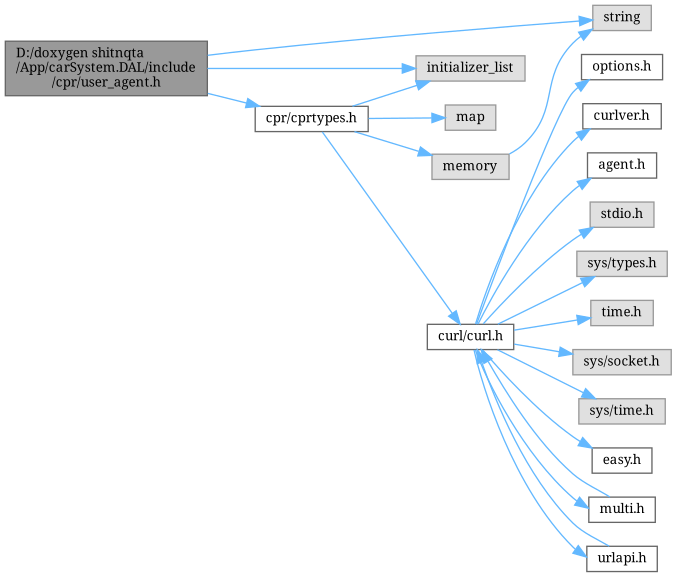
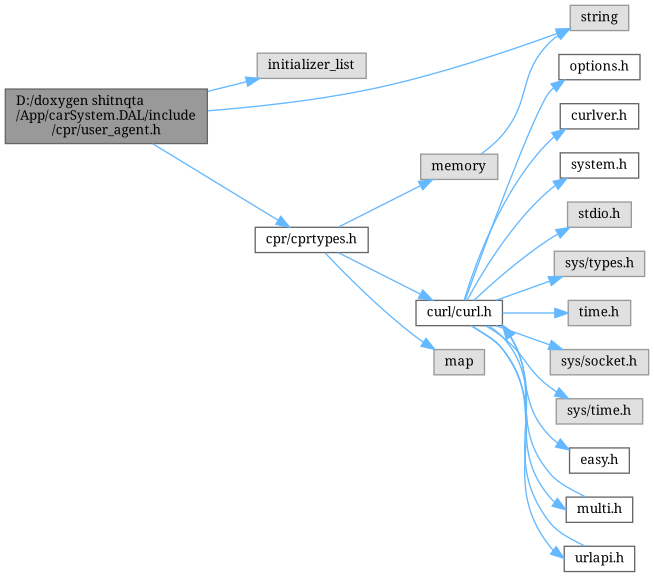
(385, 96) -> none
(622, 165) -> (599, 165)
